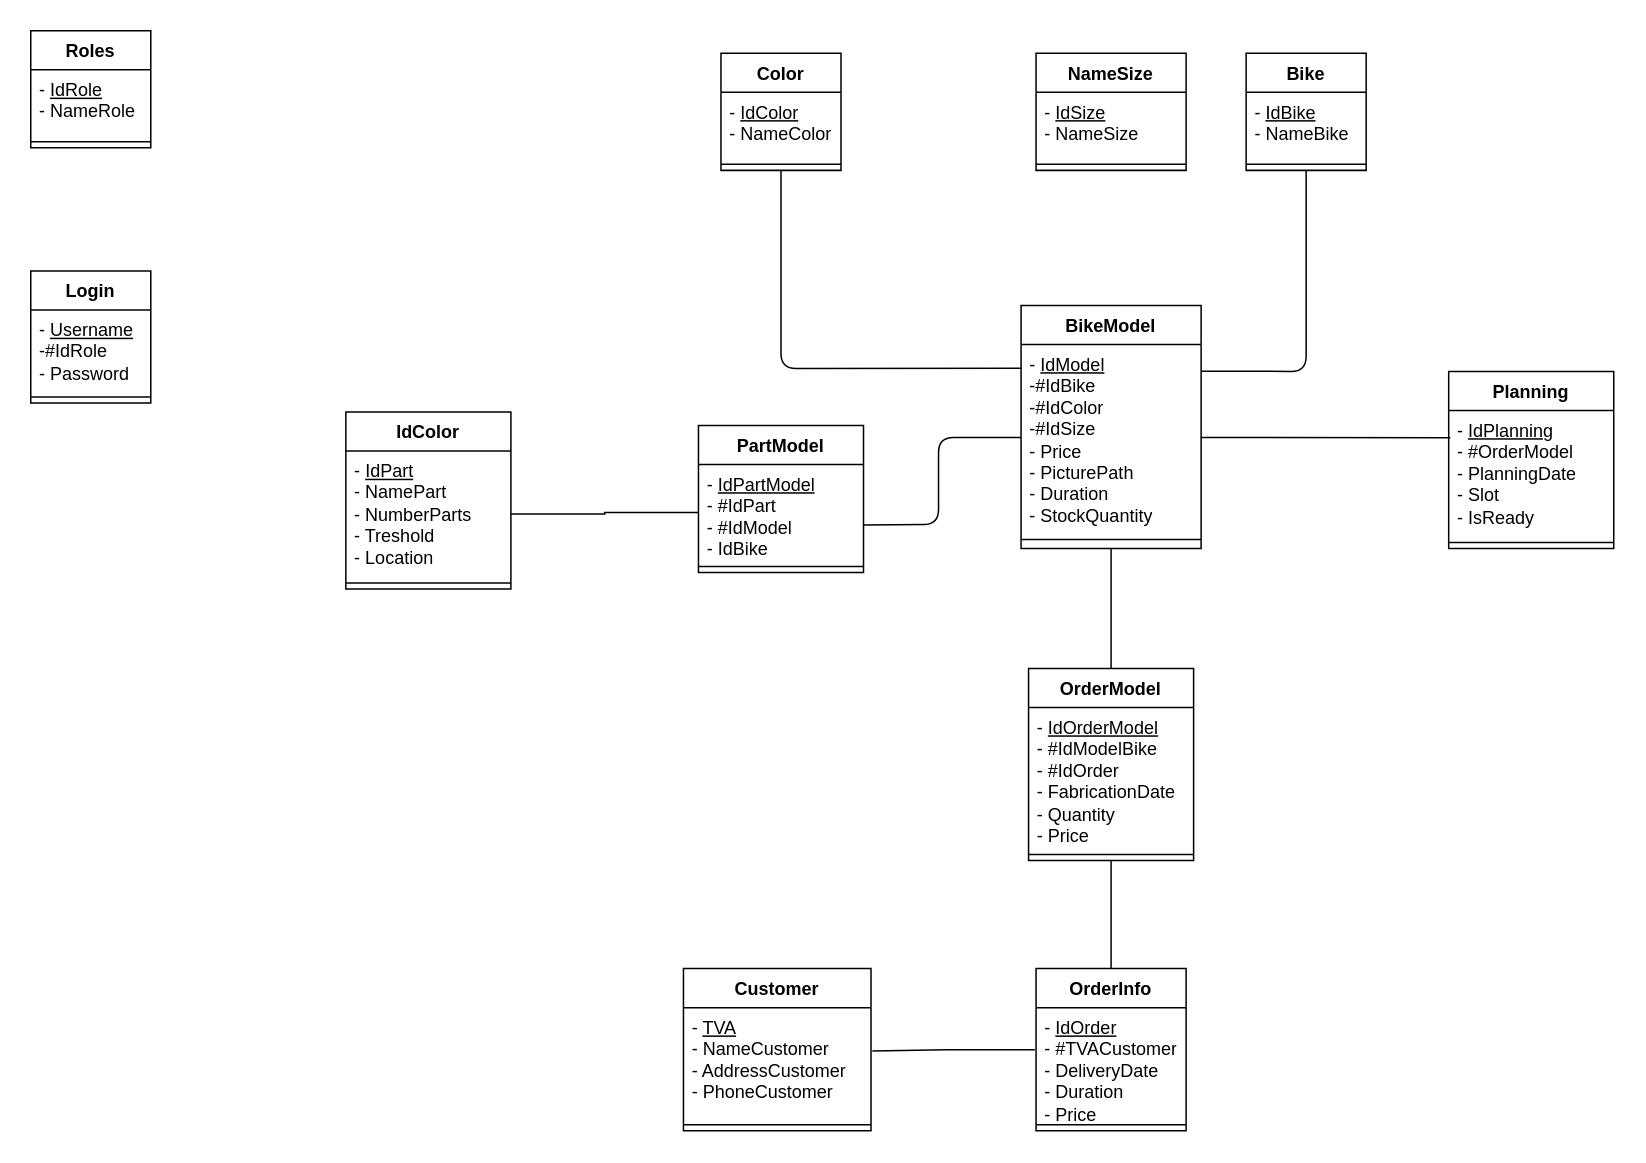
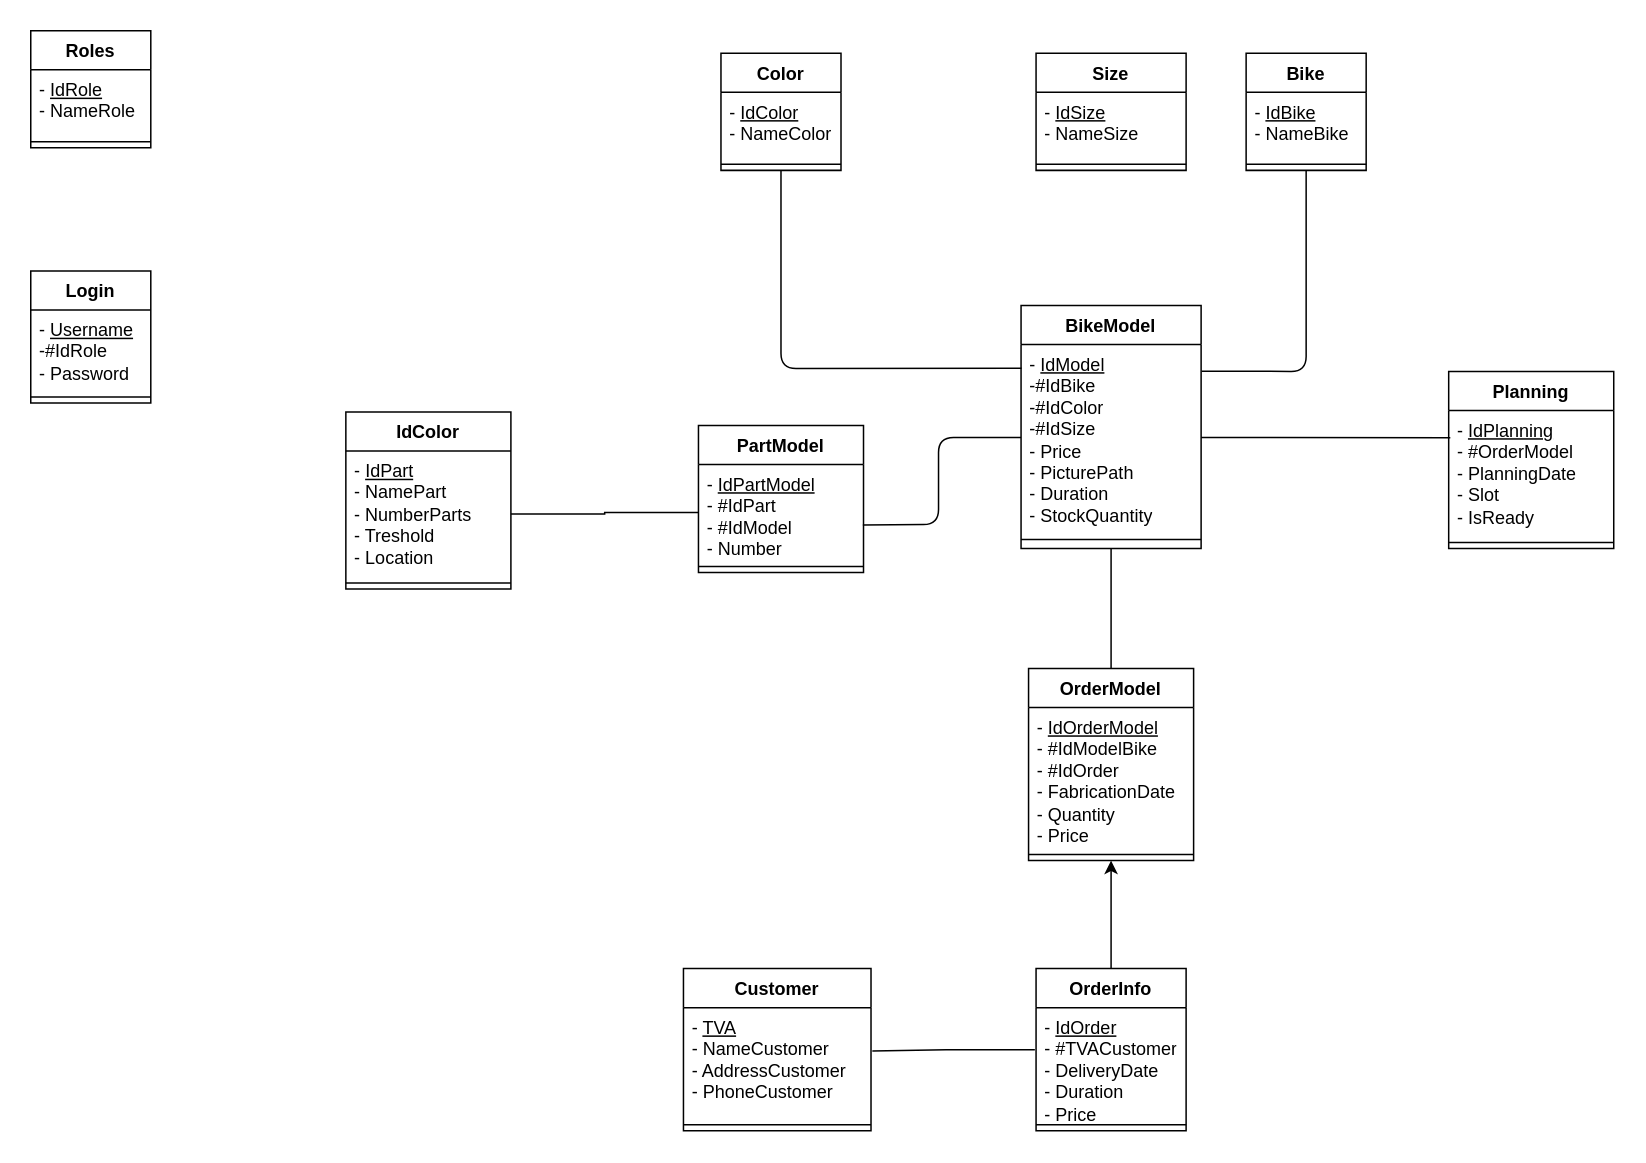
(1110, 74) -> (1110, 74)
(768, 518) -> (768, 518)
(1111, 868) -> (1111, 872)
